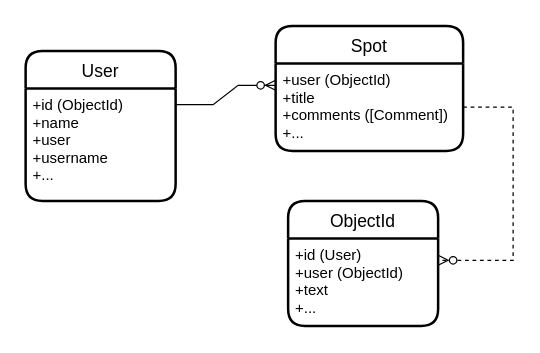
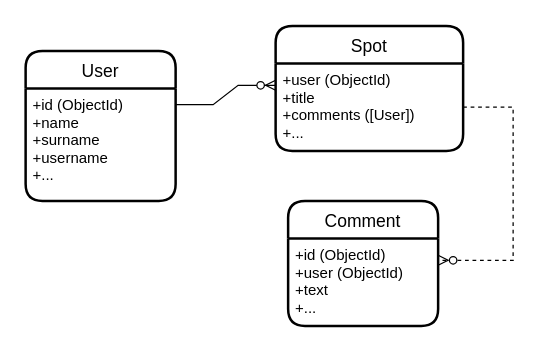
(348, 80) -> (348, 80)
(87, 105) -> (87, 105)
(363, 220) -> (363, 220)
(333, 255) -> (350, 255)
